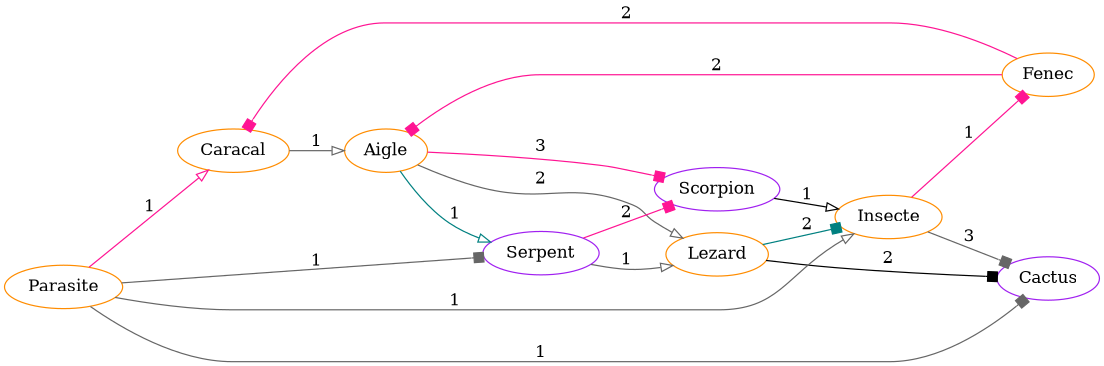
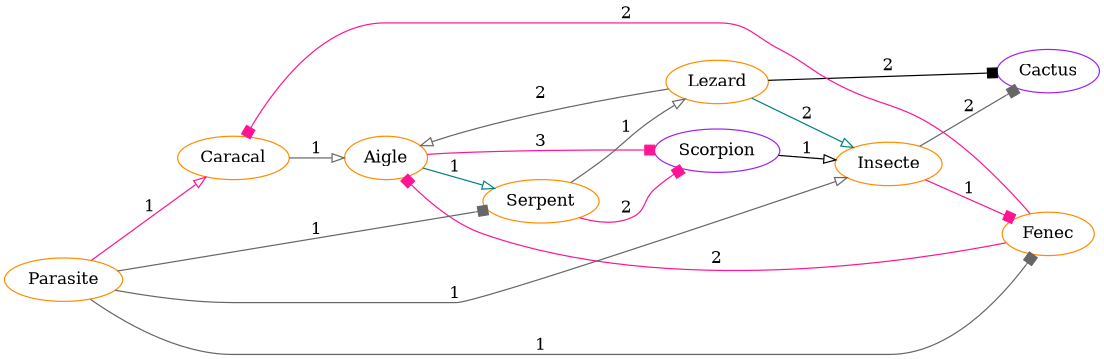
(548, 194) -> (549, 111)
(796, 237) -> (797, 120)
(970, 237) -> (970, 107)
(541, 253) -> (541, 201)
(554, 362) -> (568, 354)
